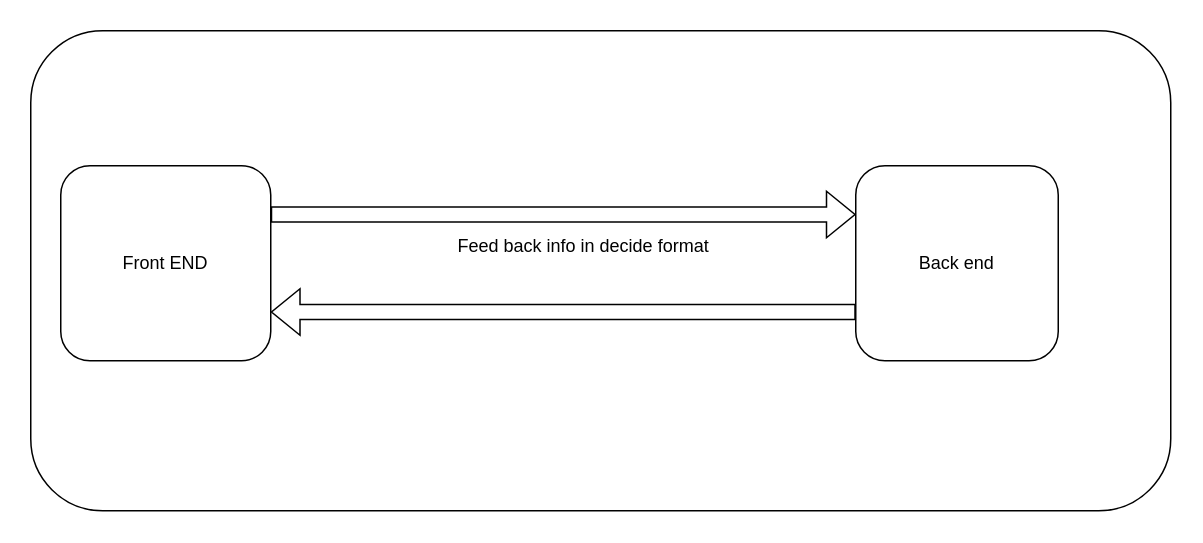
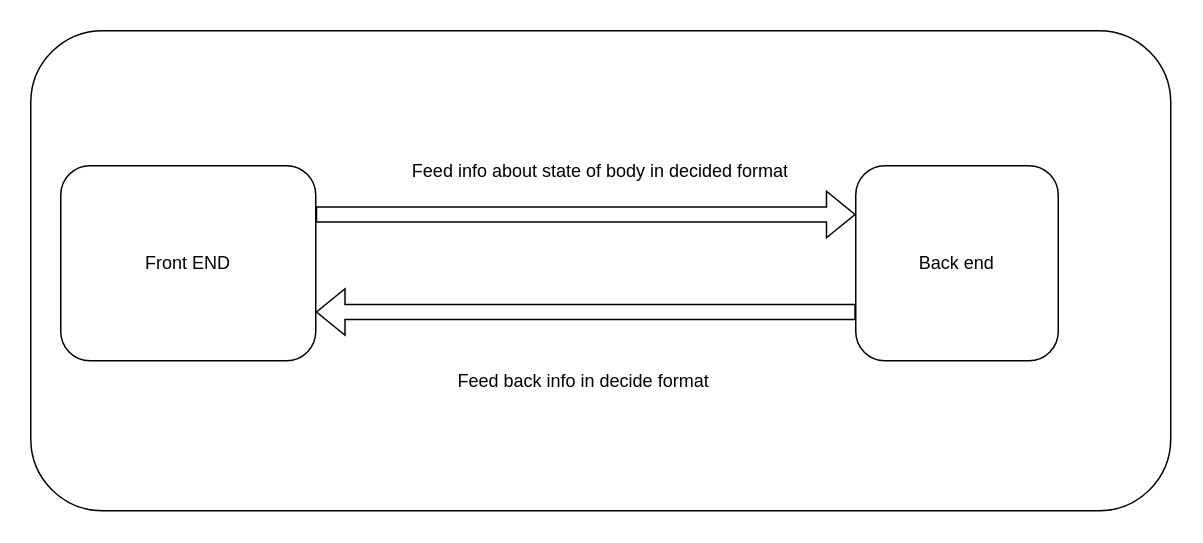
none -> (601, 166)
(601, 241) -> (601, 376)
(166, 263) -> (188, 263)
